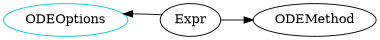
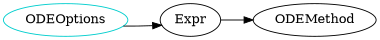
(147, 14) -> (138, 26)
